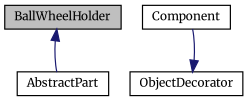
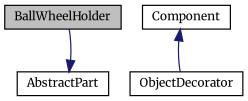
(194, 45) -> (179, 57)
(55, 57) -> (71, 45)
